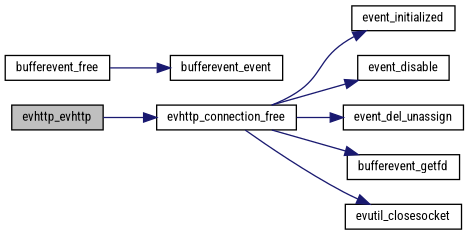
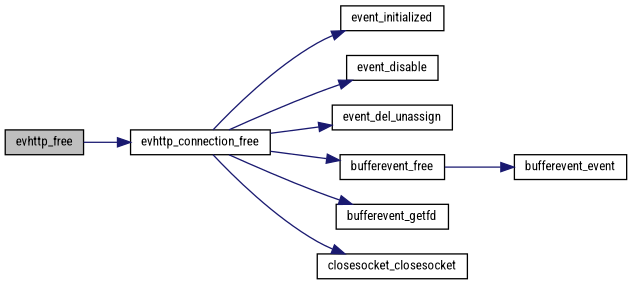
(57, 118) -> (44, 142)
none -> (298, 155)
(403, 217) -> (392, 266)
